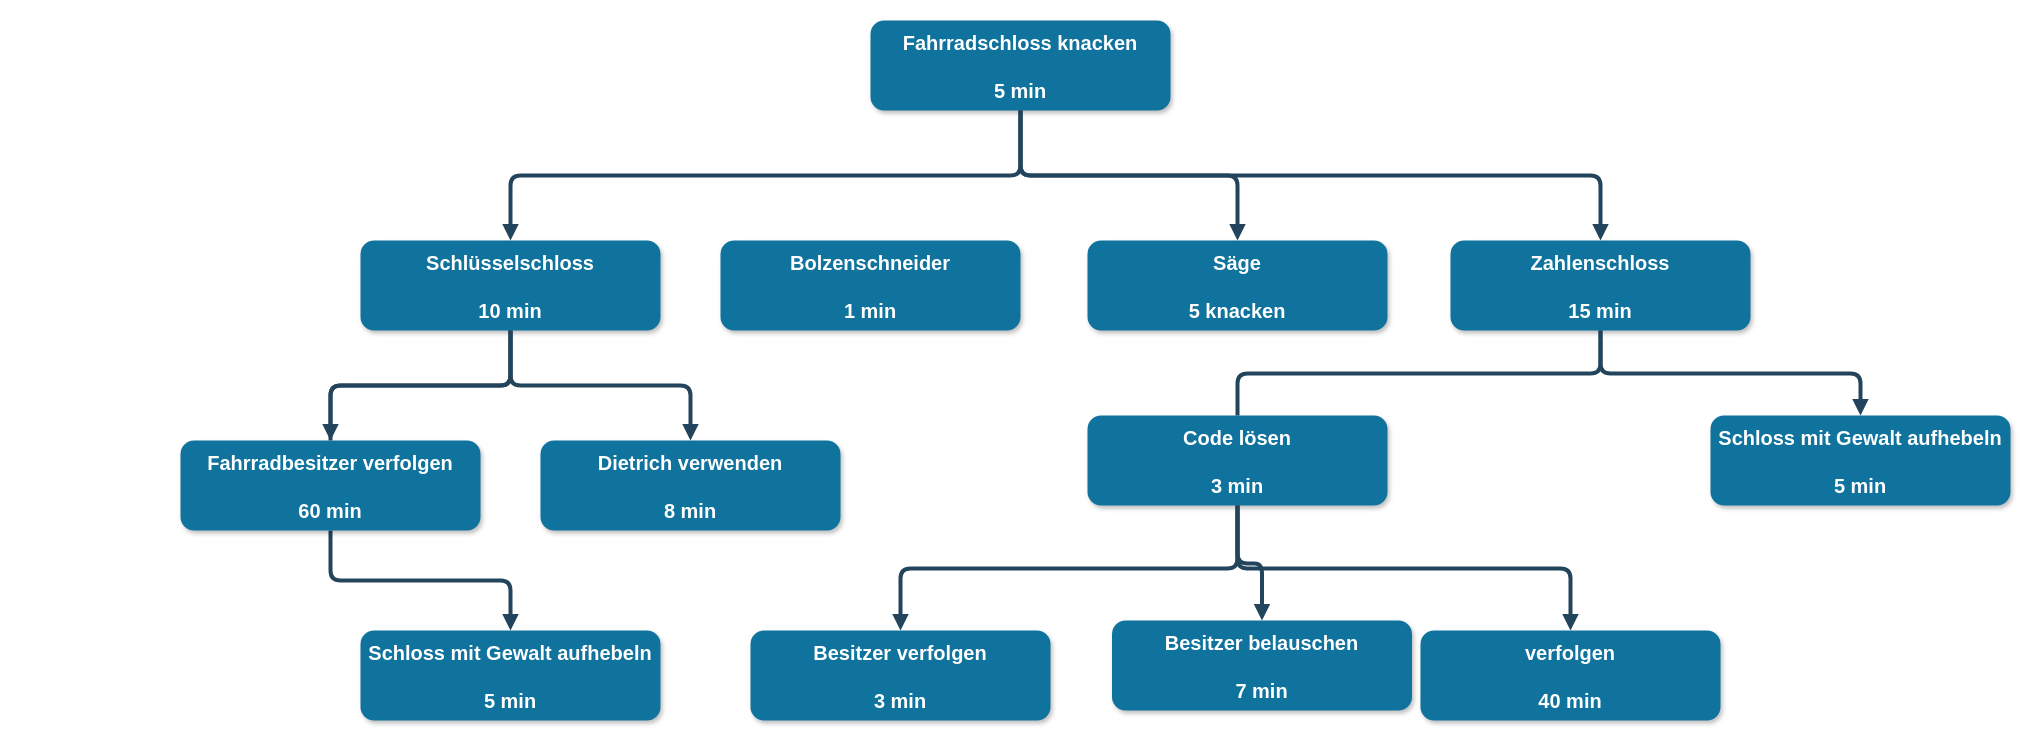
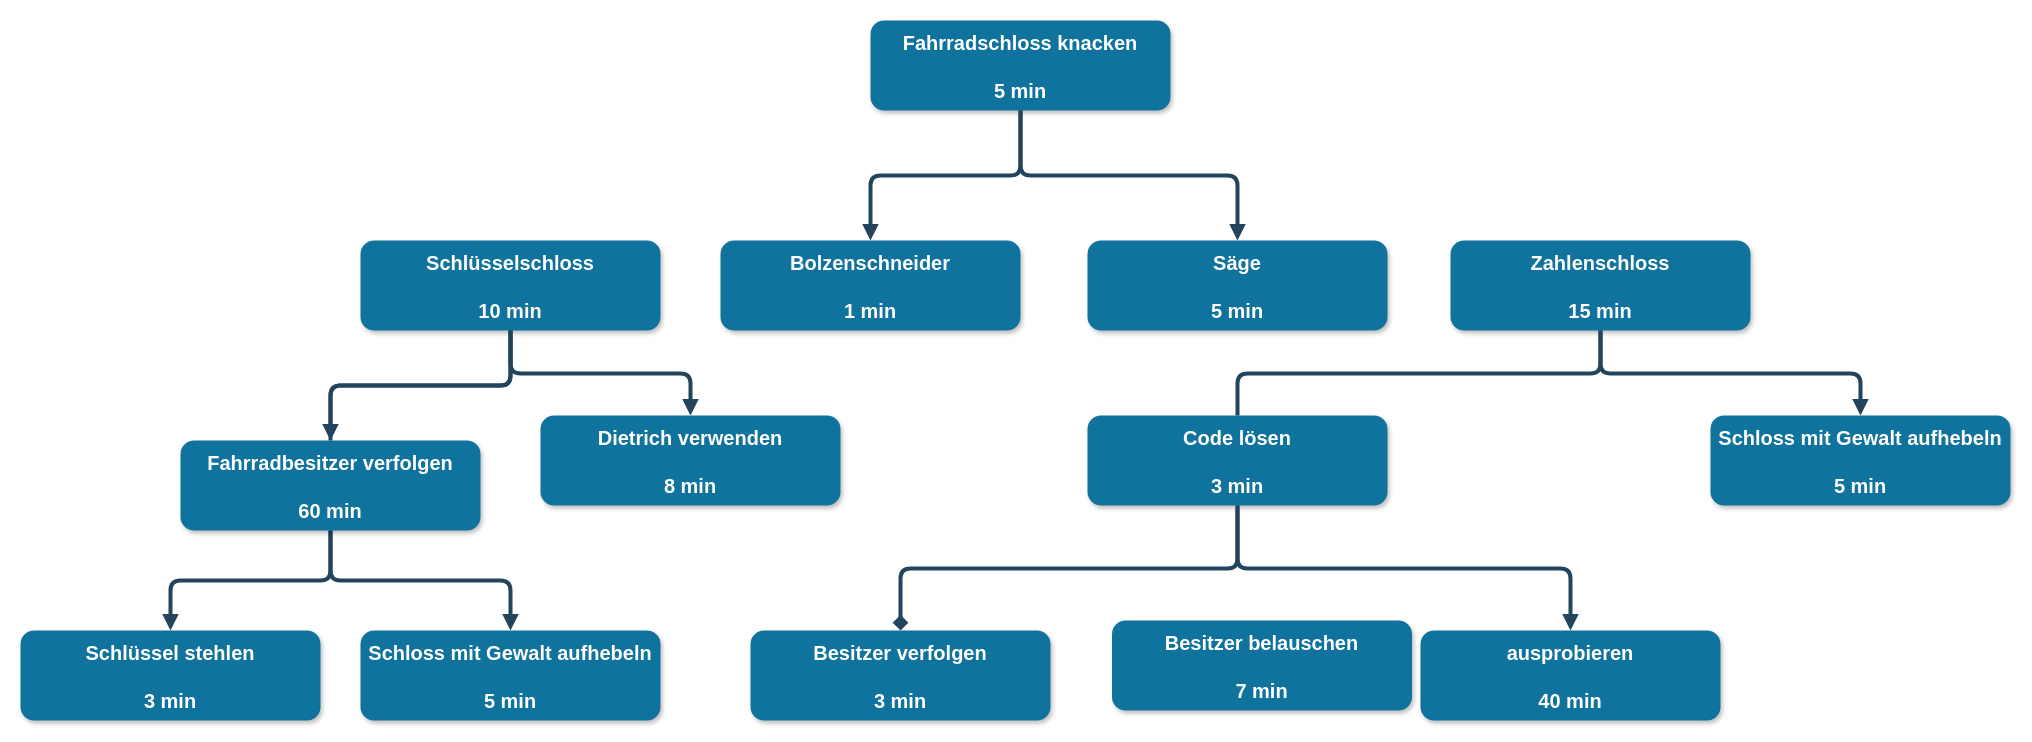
(674, 176) -> (871, 202)
(1438, 176) -> none
(1237, 263) -> (1237, 263)
(691, 486) -> (691, 461)
(1262, 578) -> none
none -> (237, 581)
(901, 614) -> (901, 615)
(1570, 653) -> (1570, 653)
none -> (171, 676)
